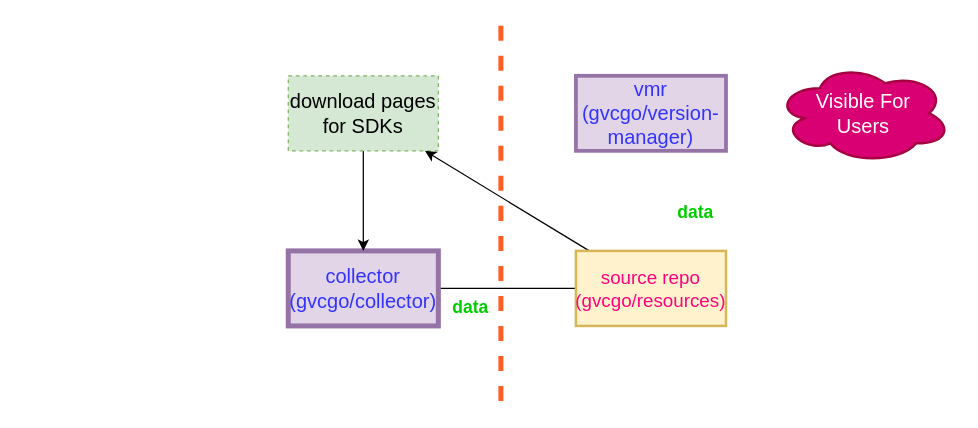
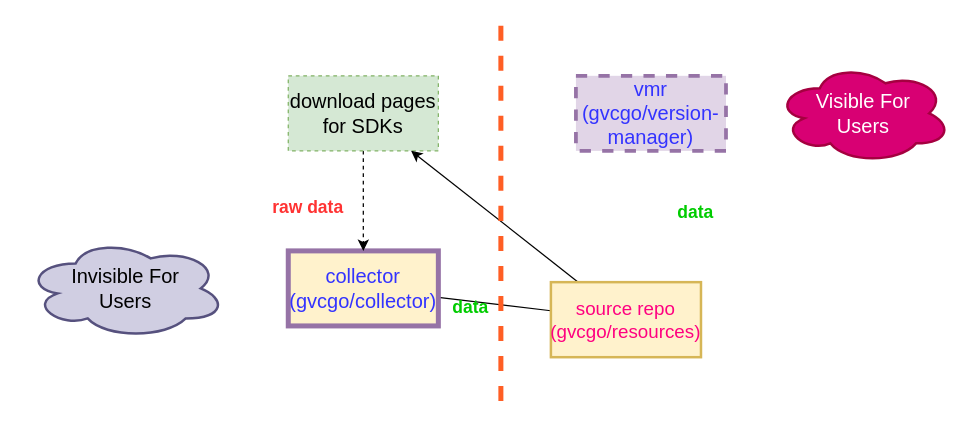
(651, 113) -> (651, 113)
(363, 197) -> (363, 197)
none -> (308, 207)
none -> (126, 288)
(363, 288) -> (363, 288)
(651, 288) -> (626, 319)
